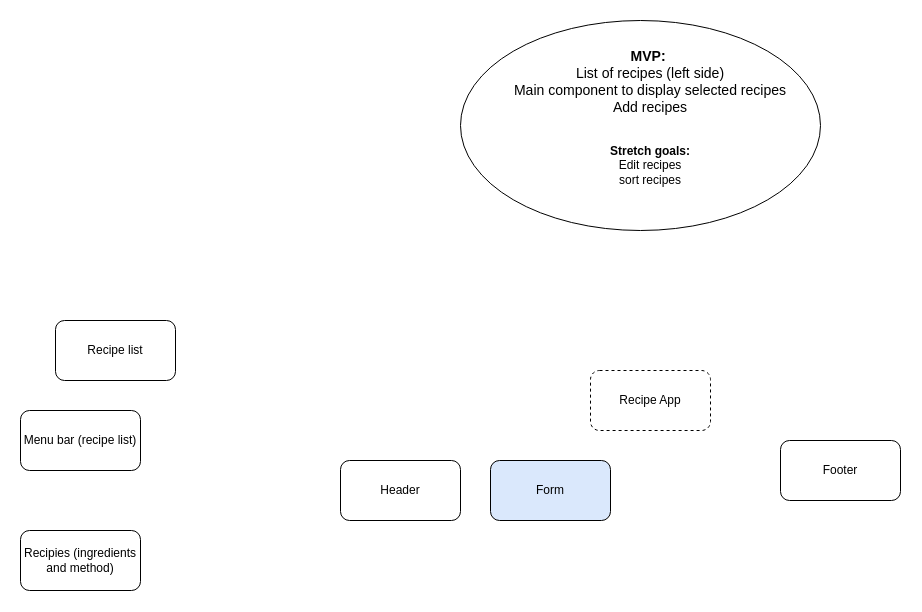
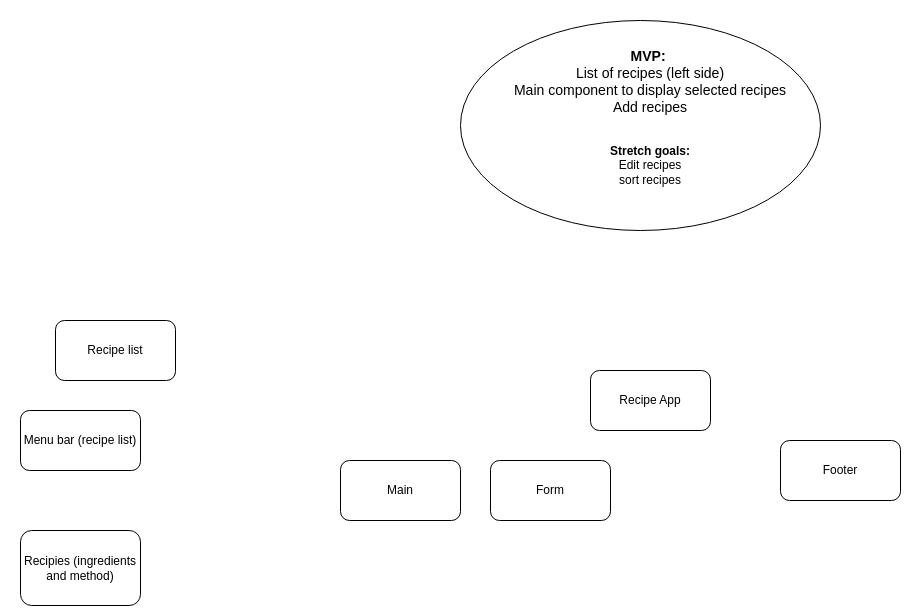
(651, 401) -> (651, 401)
(401, 491) -> (401, 491)
(551, 491) -> (551, 491)
(81, 561) -> (81, 568)
